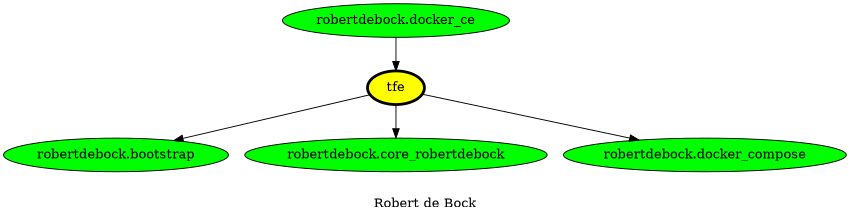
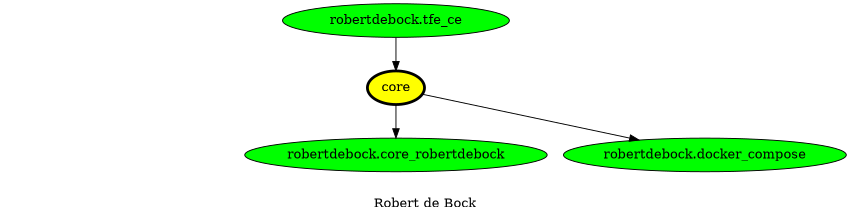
(396, 21) -> (396, 21)
(396, 88) -> (396, 88)
(116, 155) -> none
